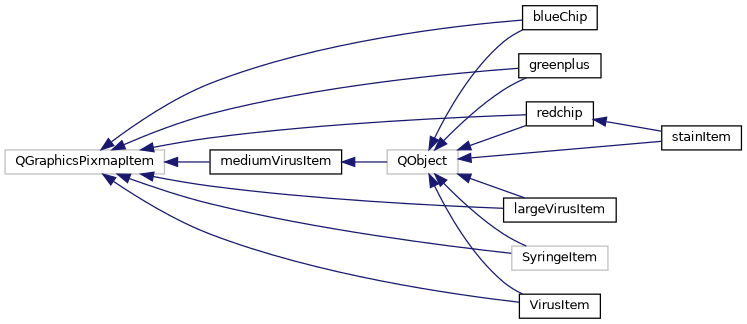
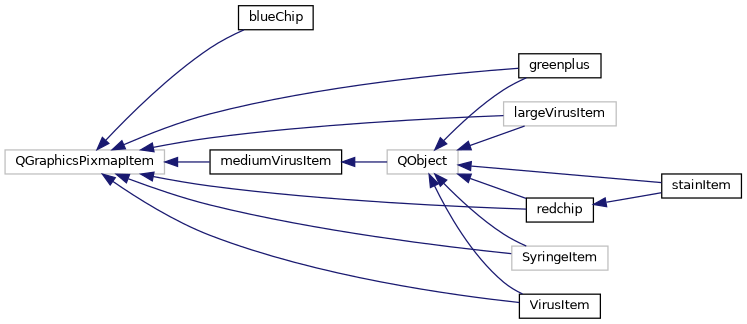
(469, 80) -> none
(560, 210) -> (560, 114)
